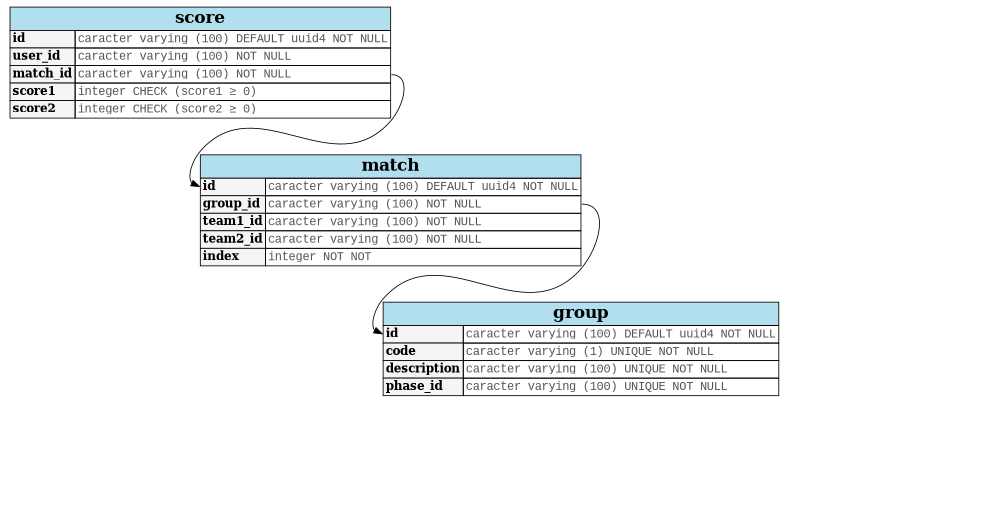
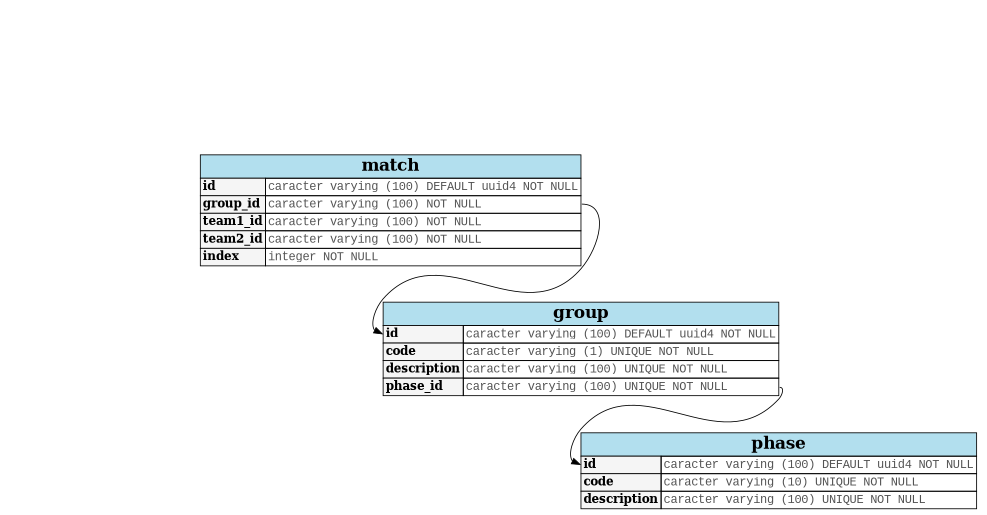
(200, 62) -> none
(320, 257) -> (323, 257)
none -> (779, 470)
